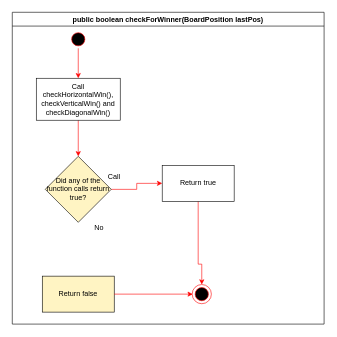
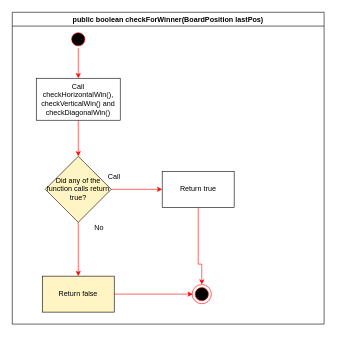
(198, 183) -> (198, 189)
none -> (78, 270)
